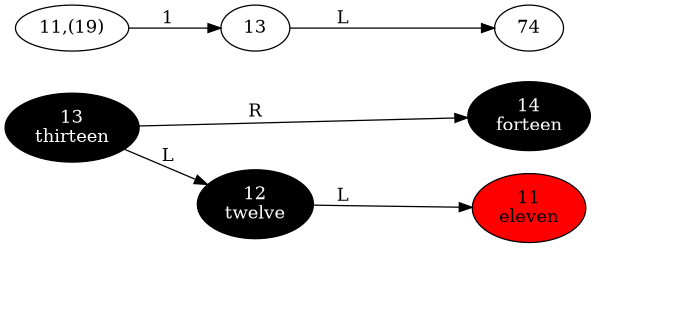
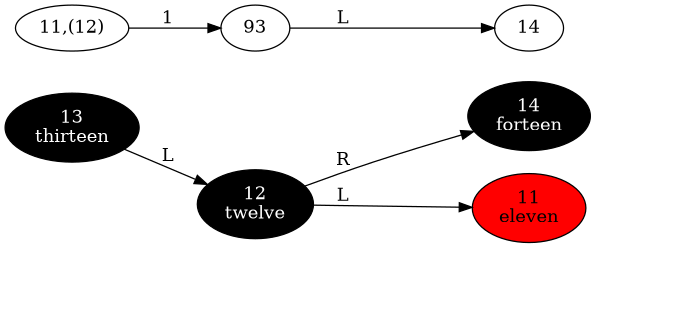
(72, 28) -> (72, 28)
(255, 28) -> (255, 28)
(529, 28) -> (529, 28)
(297, 122) -> (383, 159)
